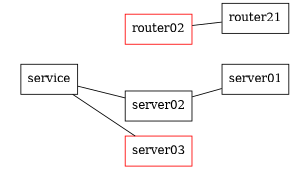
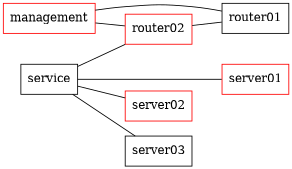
none -> (49, 18)
(255, 18) -> (255, 18)
none -> (101, 55)
(255, 79) -> (255, 79)
(207, 93) -> (150, 79)
(159, 106) -> (159, 106)
(159, 151) -> (159, 151)
